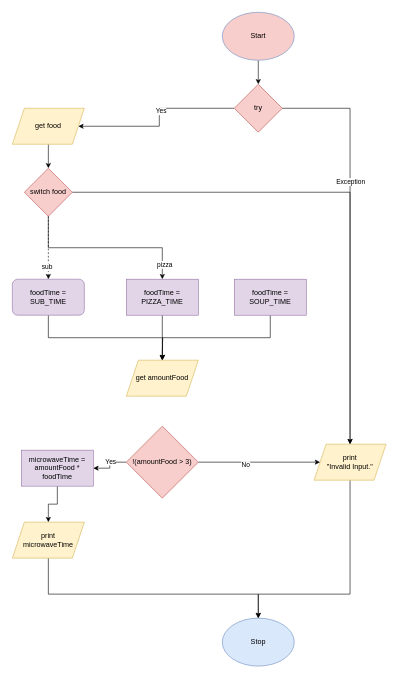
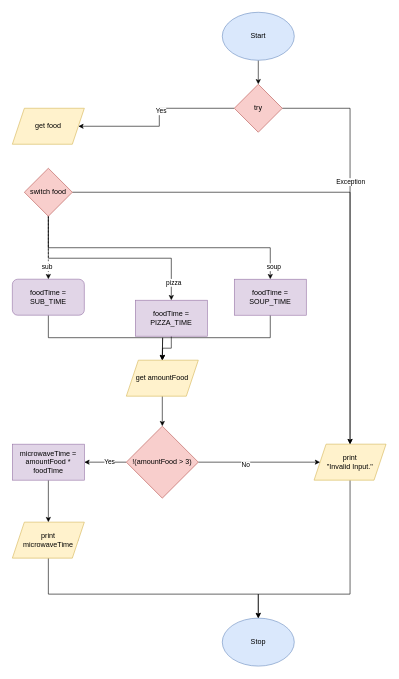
(258, 36) -> (258, 36)
(48, 154) -> none
none -> (270, 269)
(162, 297) -> (171, 318)
none -> (162, 420)
(57, 468) -> (48, 462)
